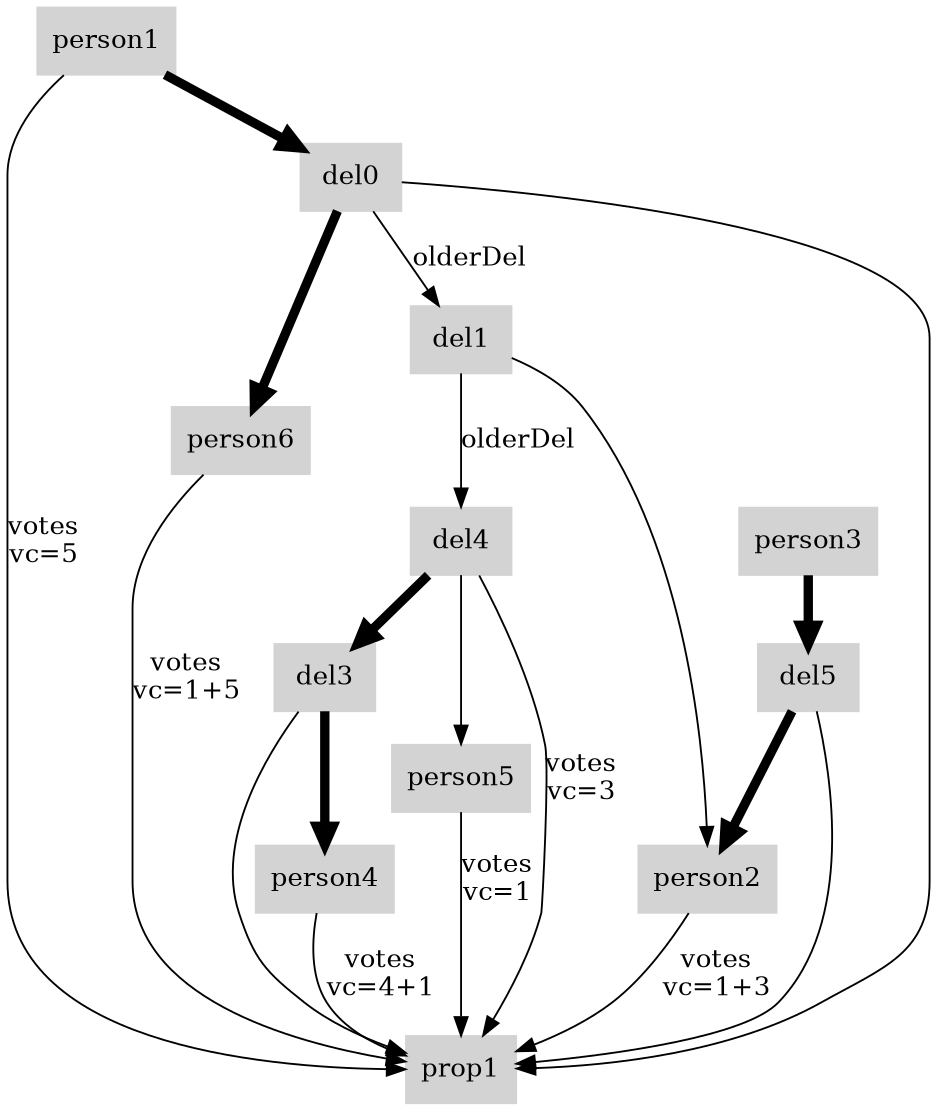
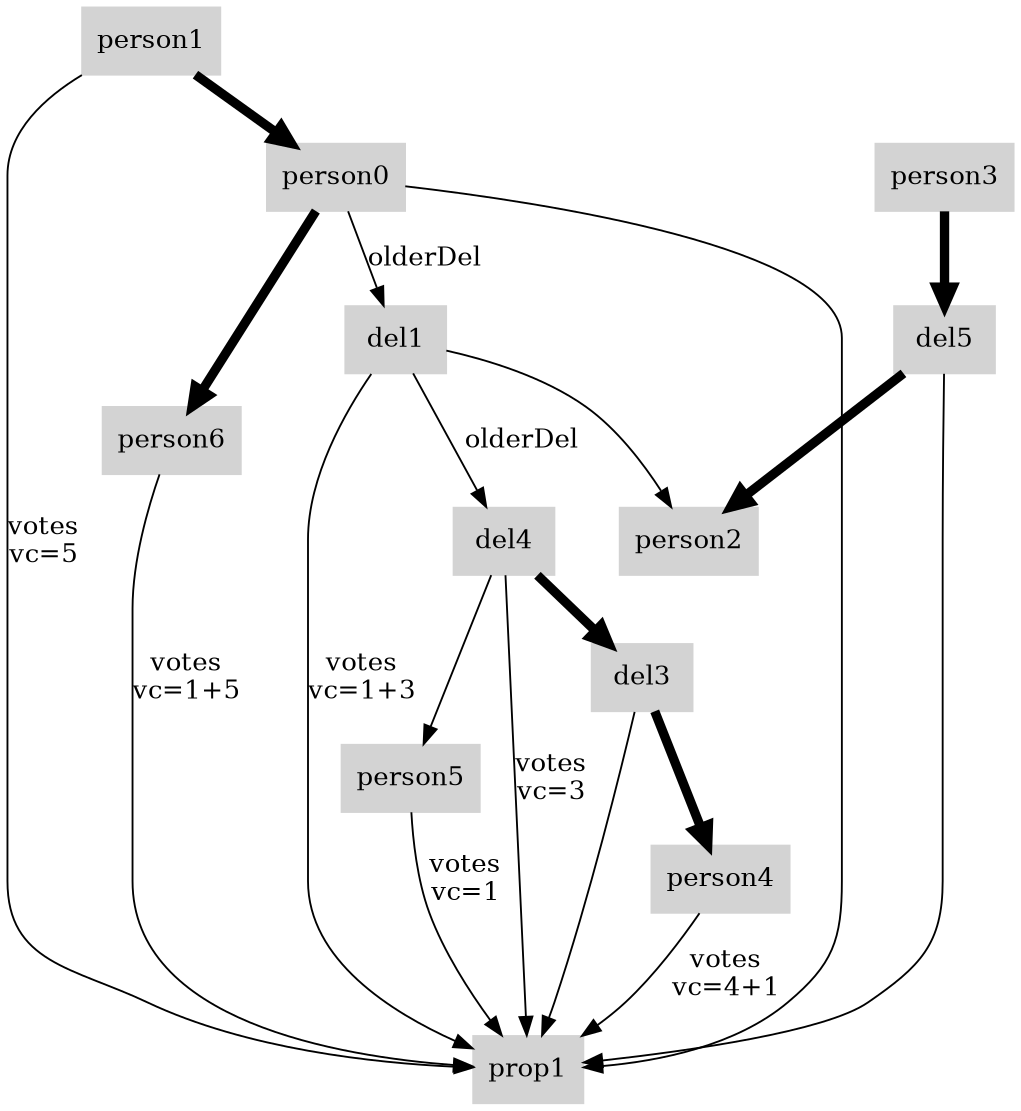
(351, 177) -> (336, 177)
(623, 993) -> (308, 735)
